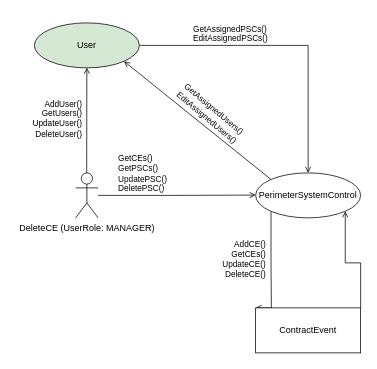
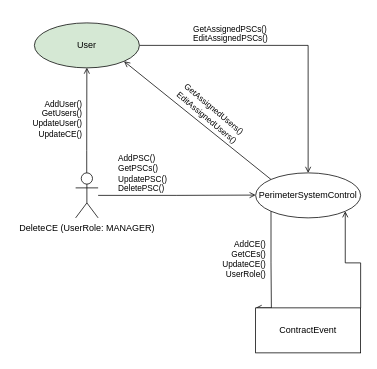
(54, 128) -> (54, 128)
(144, 173) -> (144, 173)
(243, 259) -> (243, 259)
